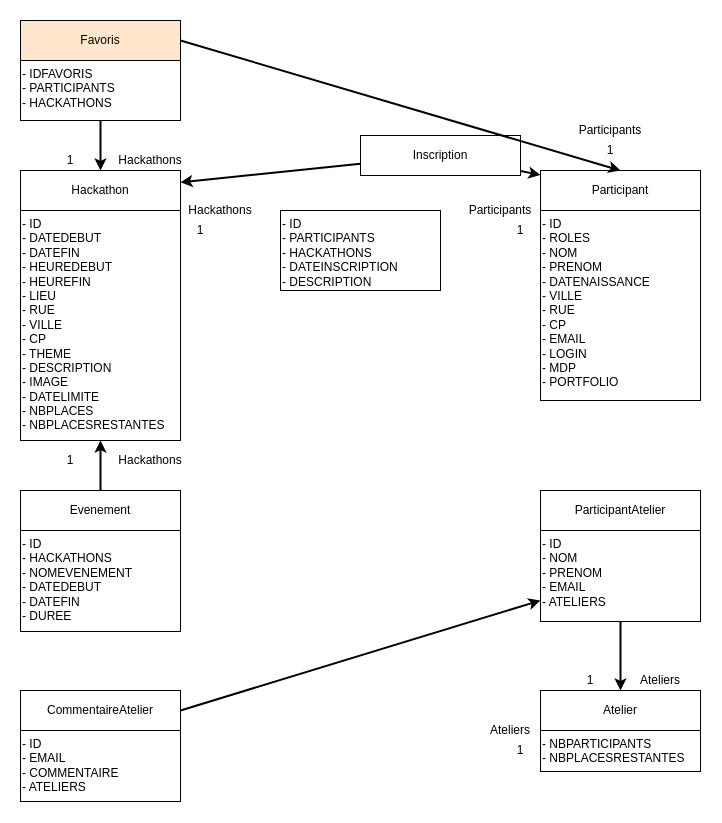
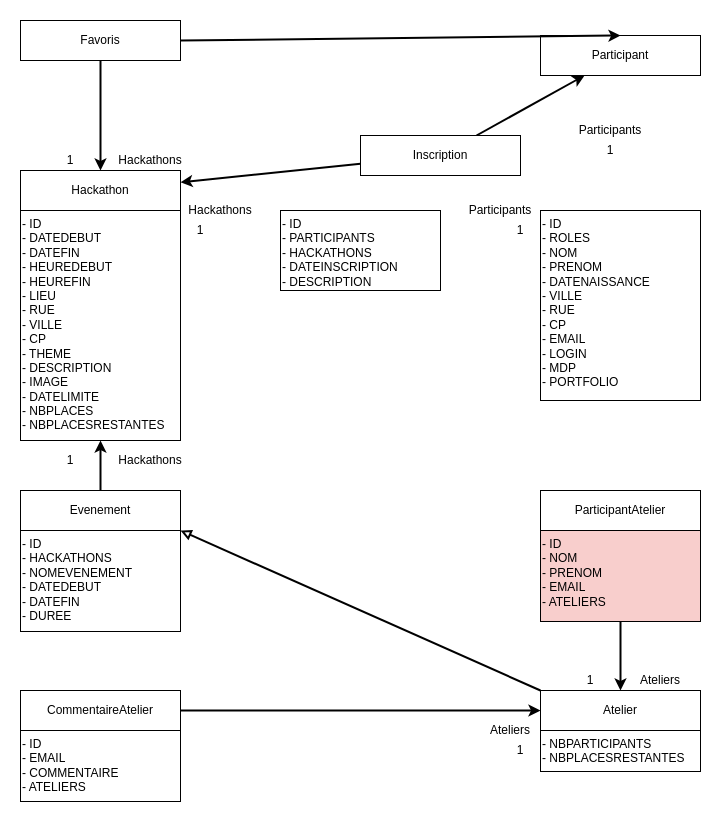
(101, 41) -> (101, 41)
(101, 91) -> none
(621, 191) -> (621, 56)
(621, 576) -> (621, 576)
none -> (366, 613)
(357, 657) -> (356, 711)
